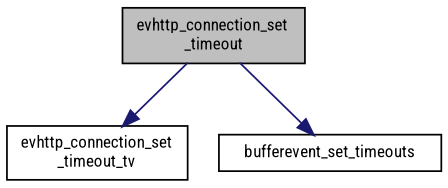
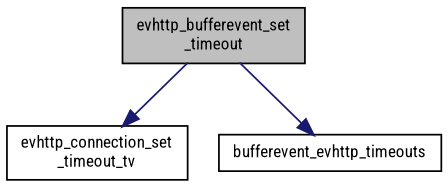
(214, 36) -> (214, 36)
(330, 153) -> (330, 153)
